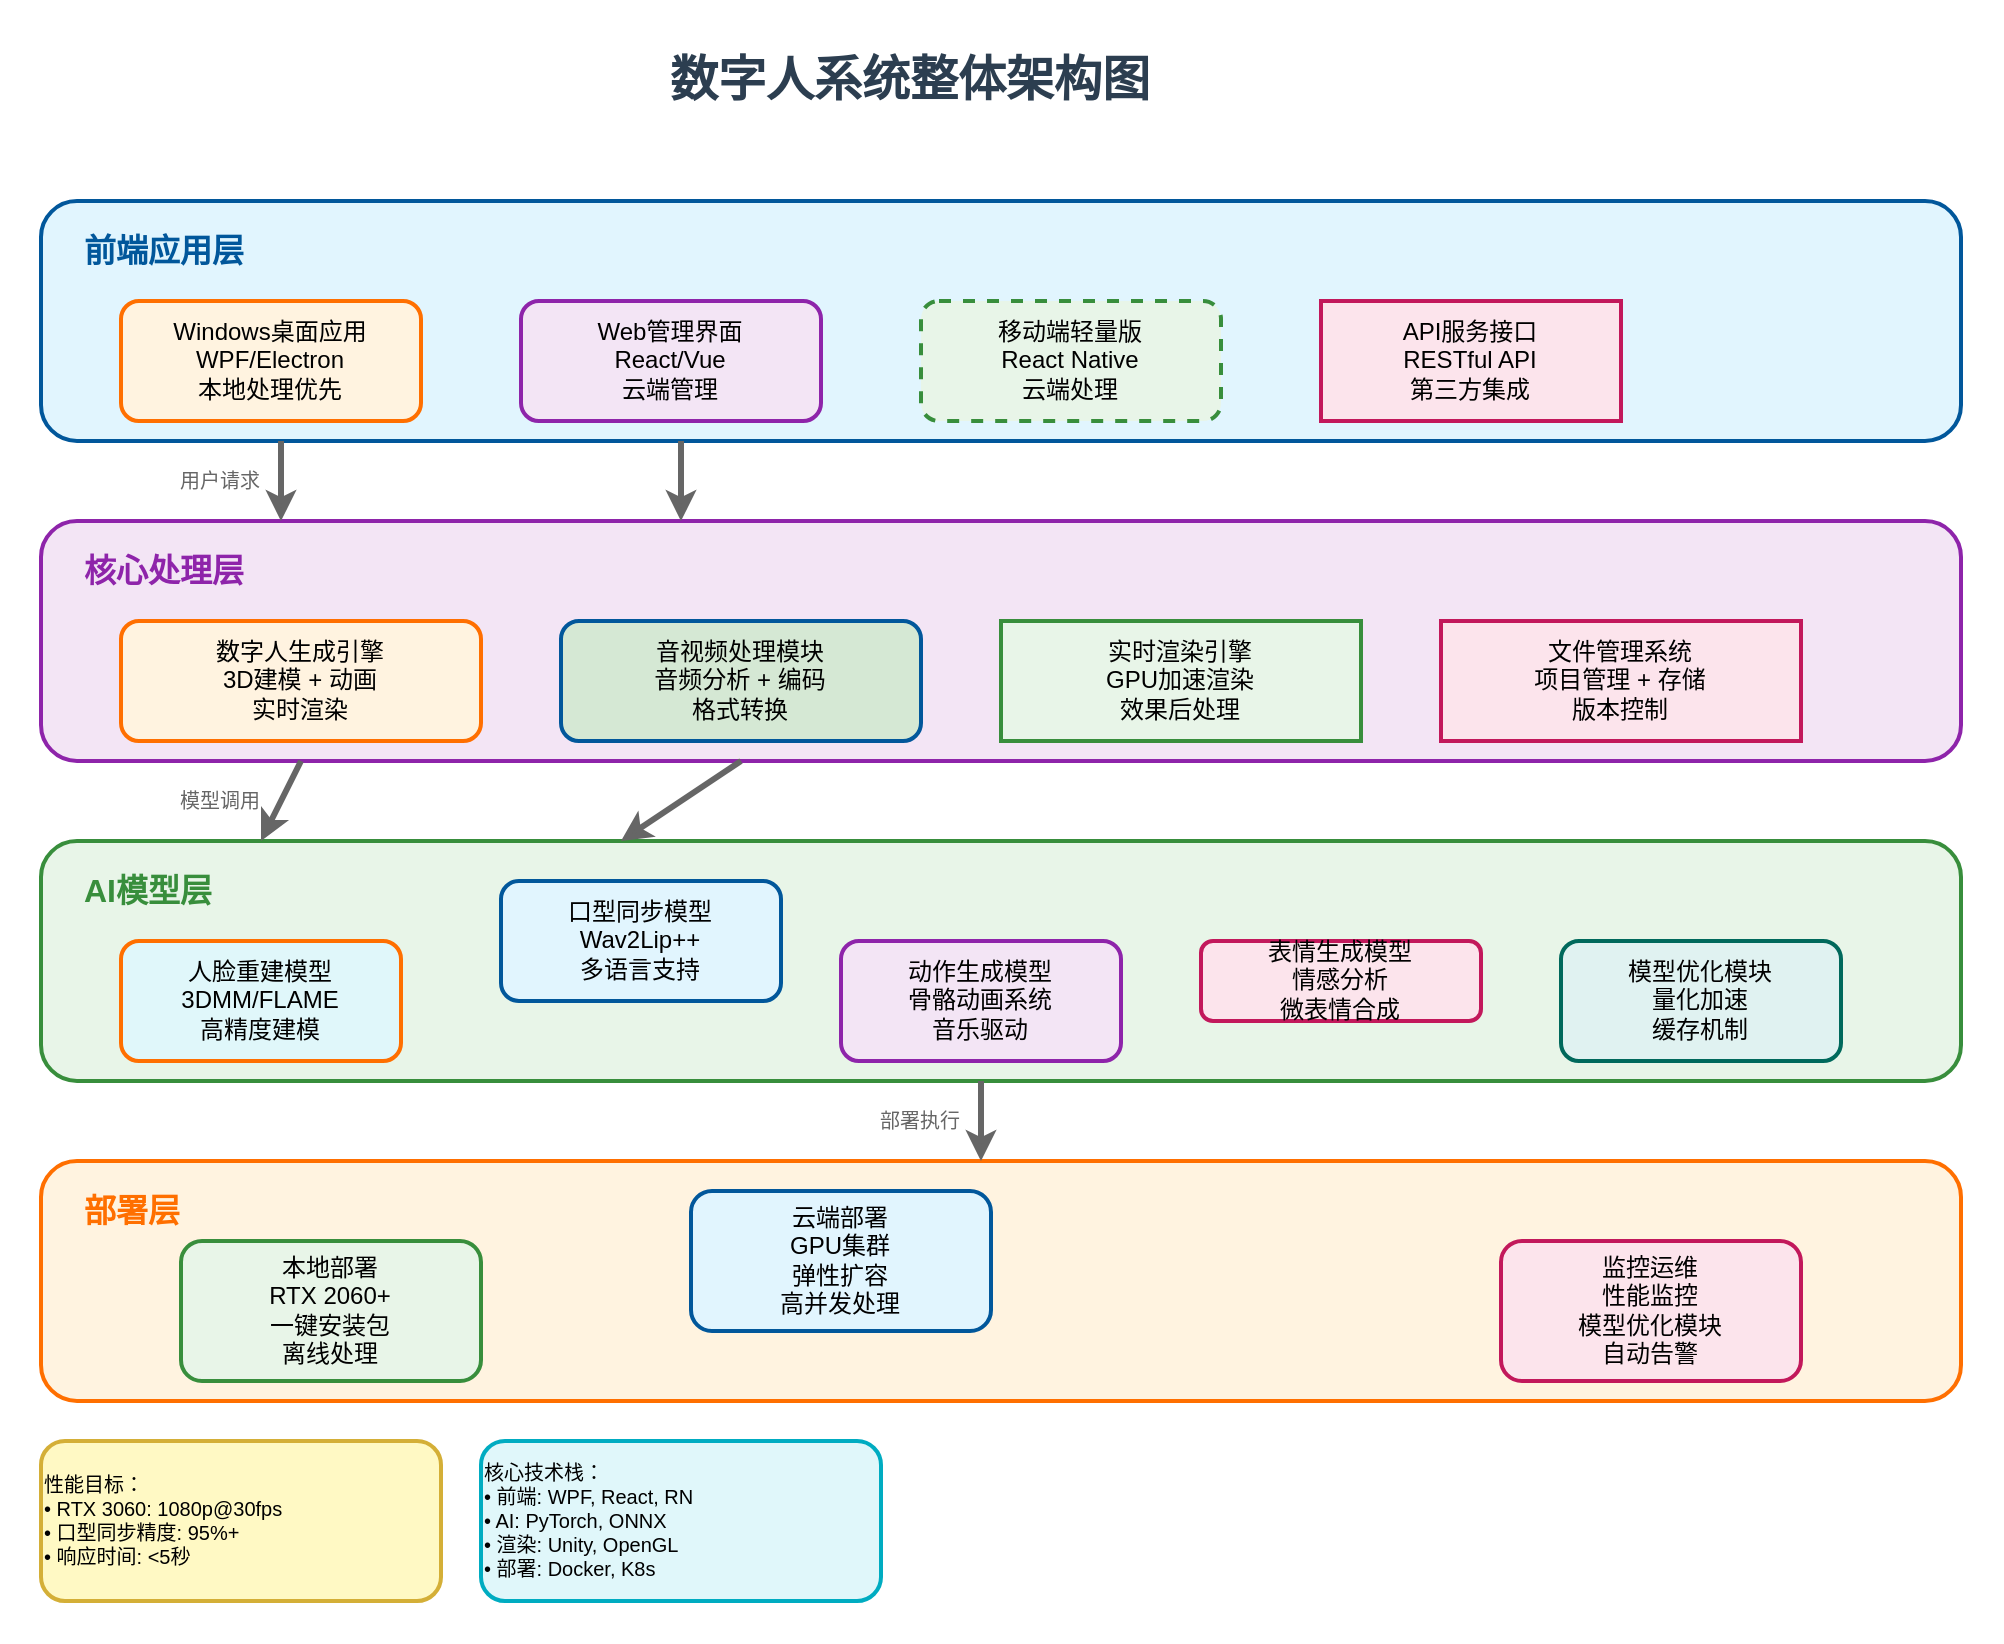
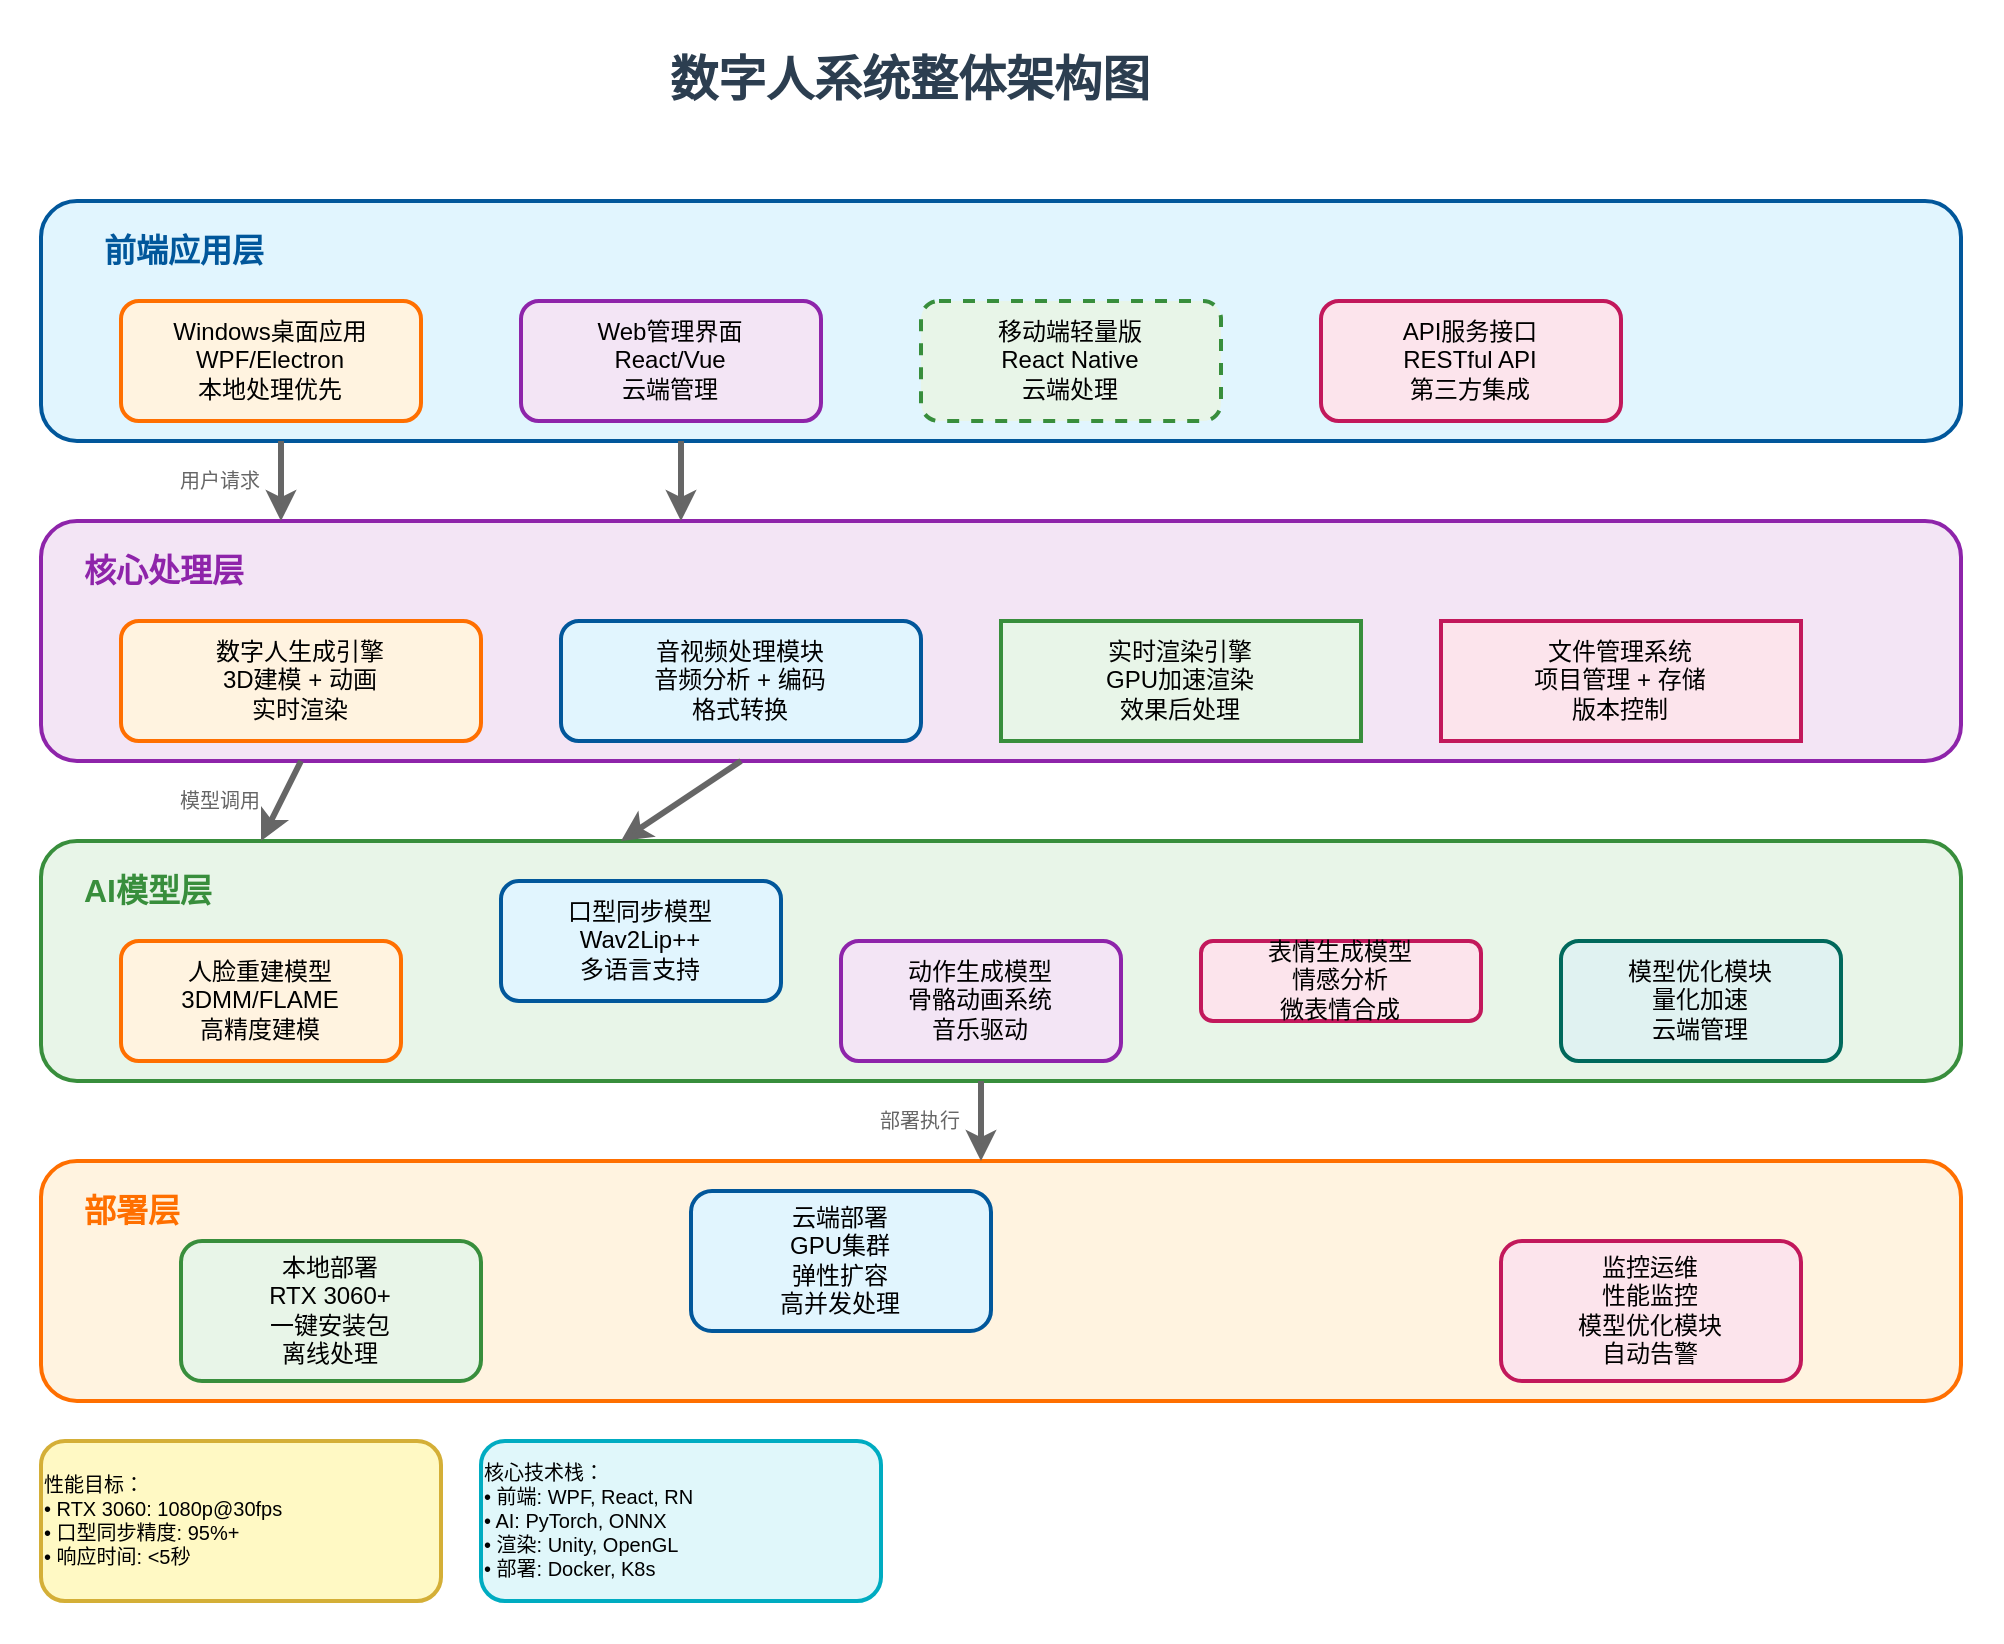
(181, 251) -> (201, 251)
(1471, 361) -> (1471, 361)
(741, 681) -> (741, 681)
(261, 1001) -> (261, 1001)
(1701, 1001) -> (1701, 1001)
(331, 1311) -> (331, 1311)
